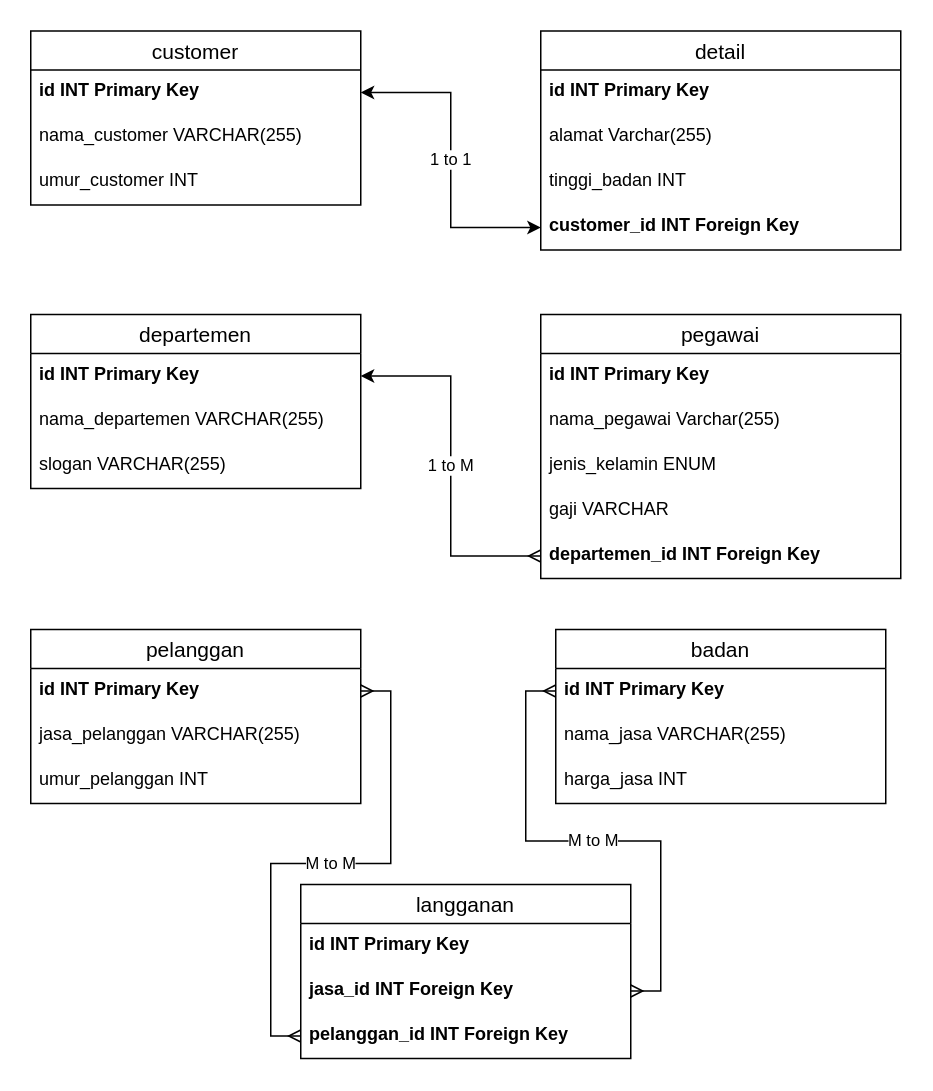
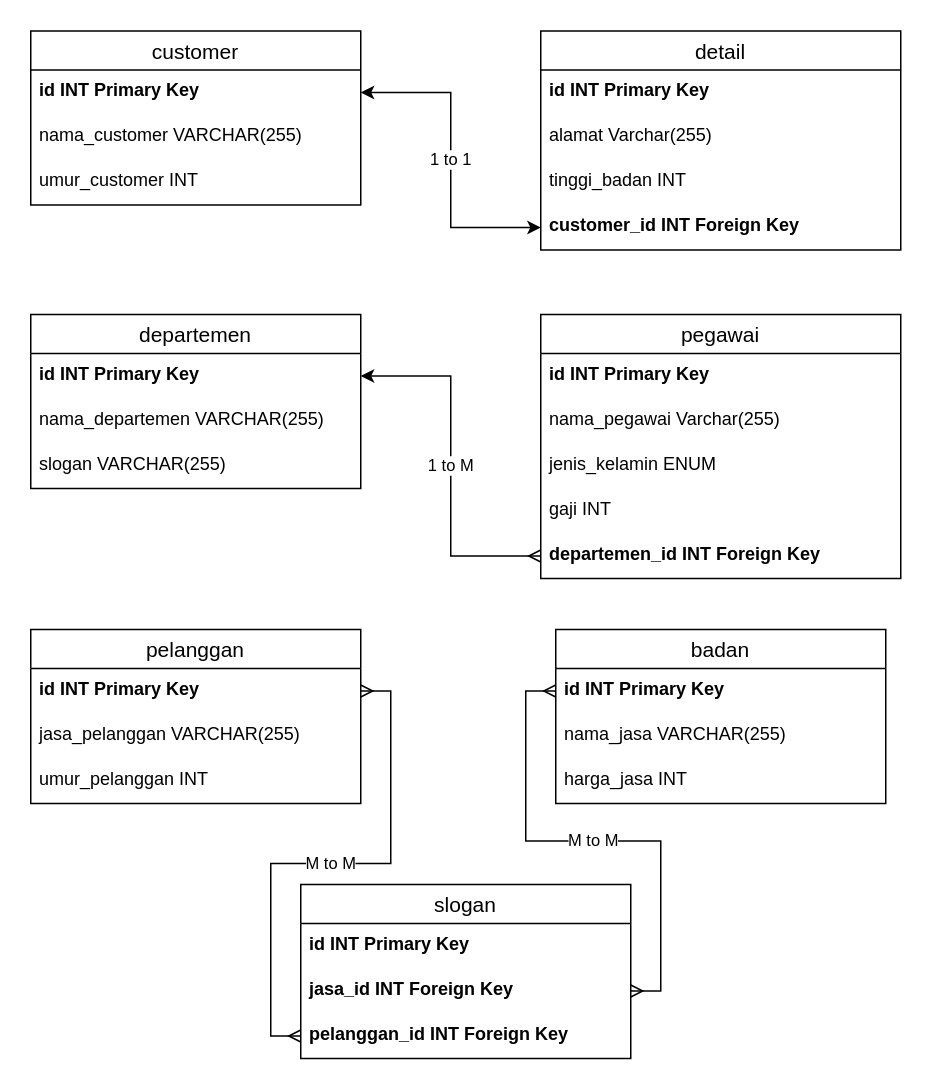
(605, 509) -> (585, 509)
(465, 905) -> (465, 905)
